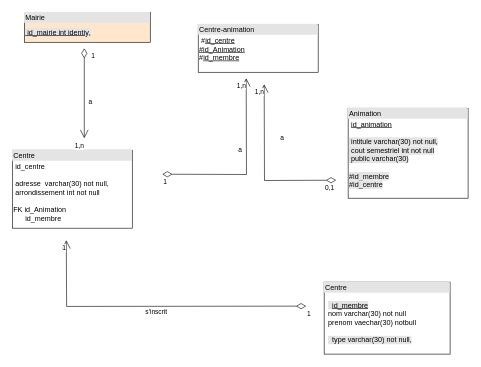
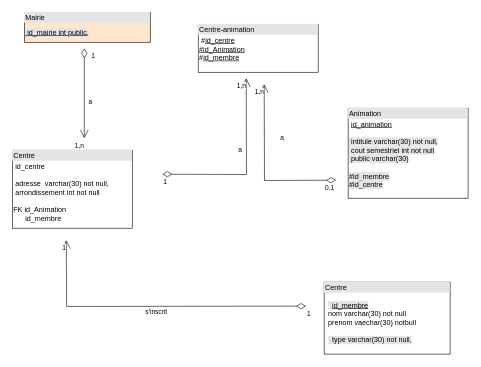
(61, 33) -> (59, 33)
